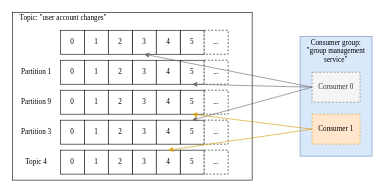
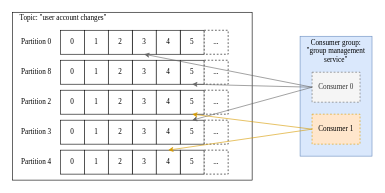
none -> (36, 42)
(36, 72) -> (36, 72)
(36, 102) -> (36, 102)
(36, 162) -> (36, 162)
